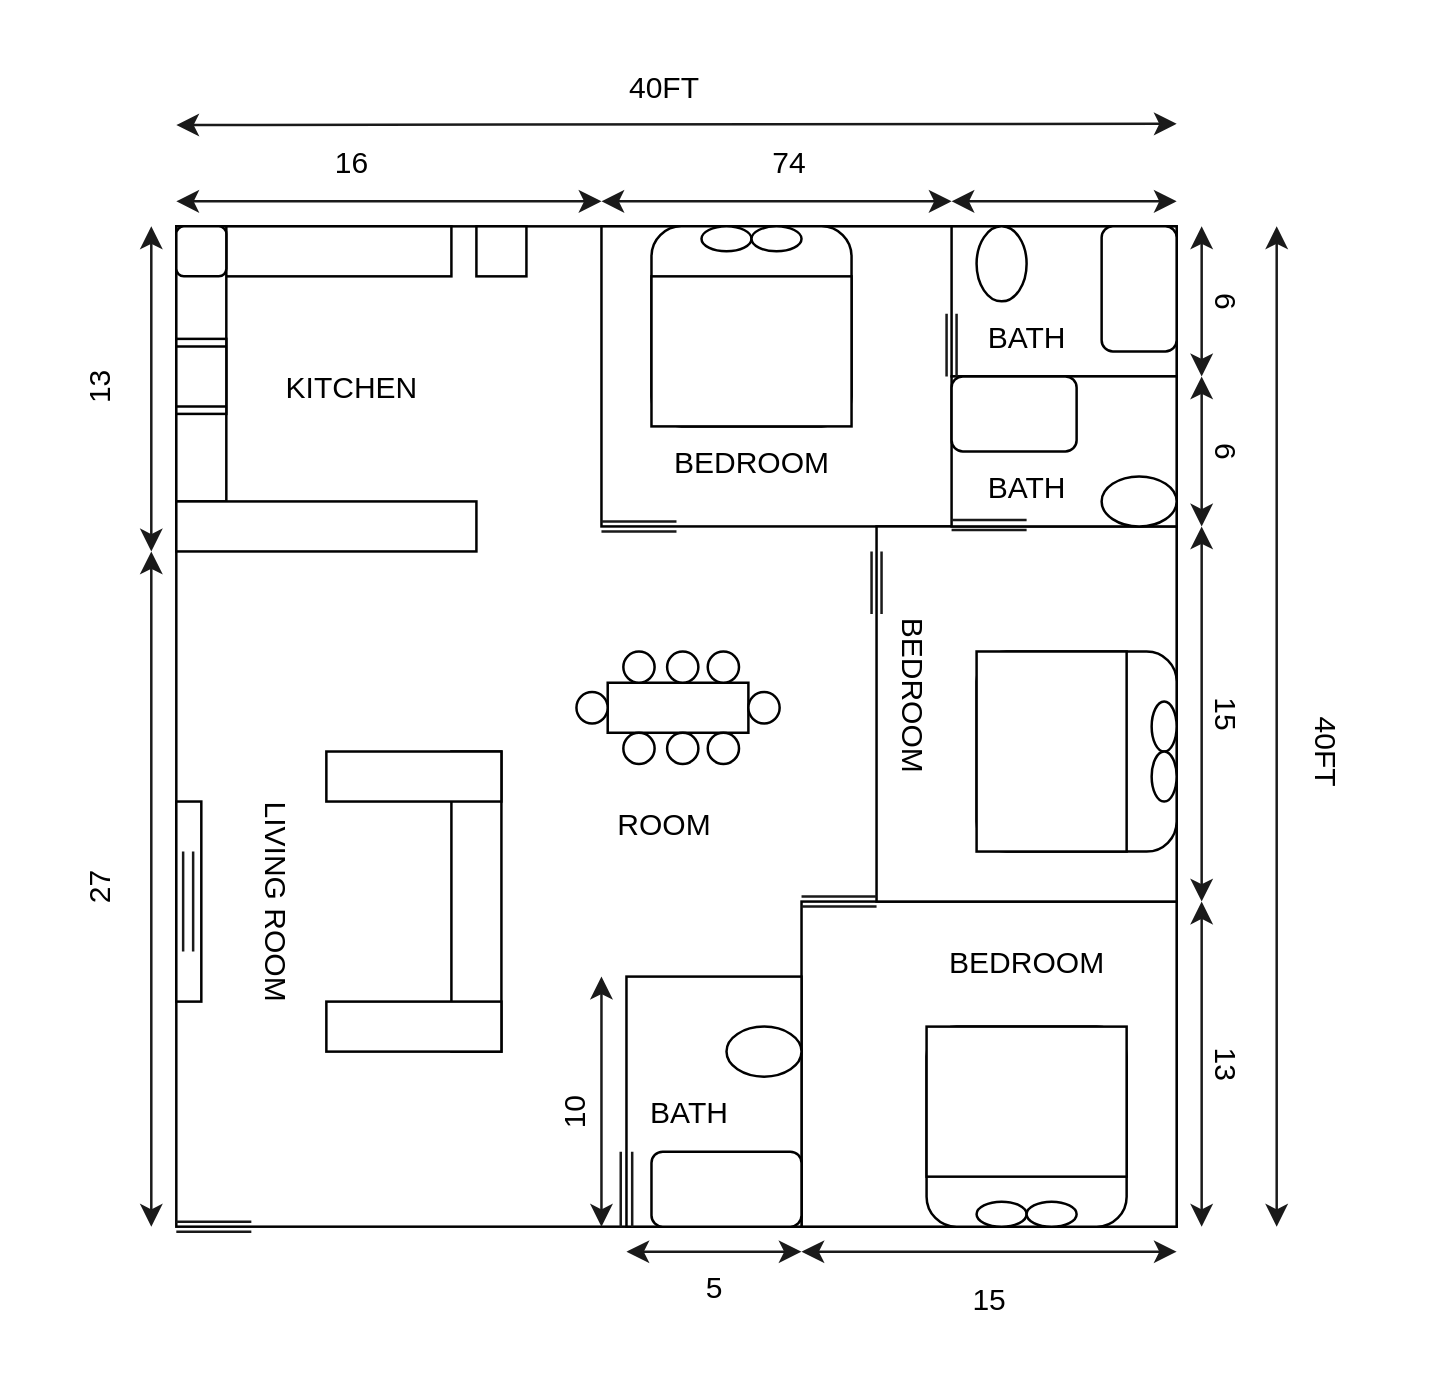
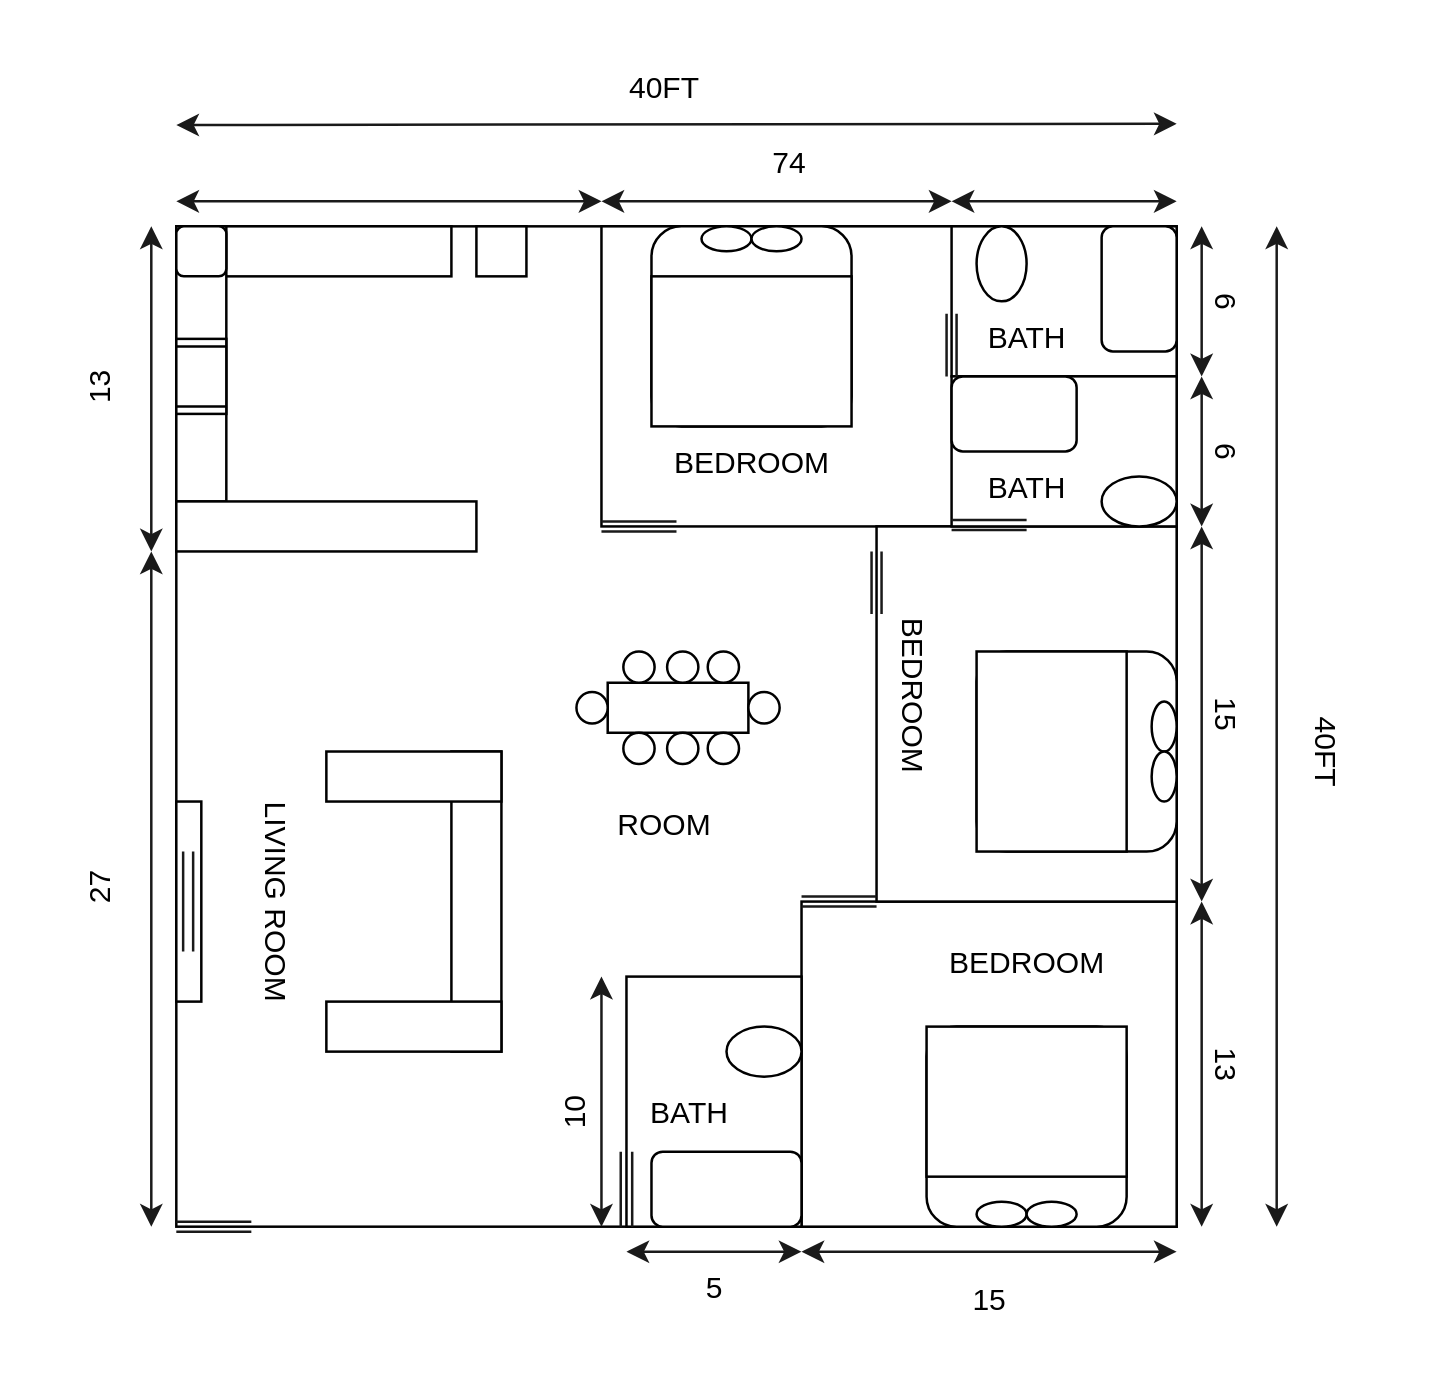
(351, 164) -> none
(351, 389) -> none
